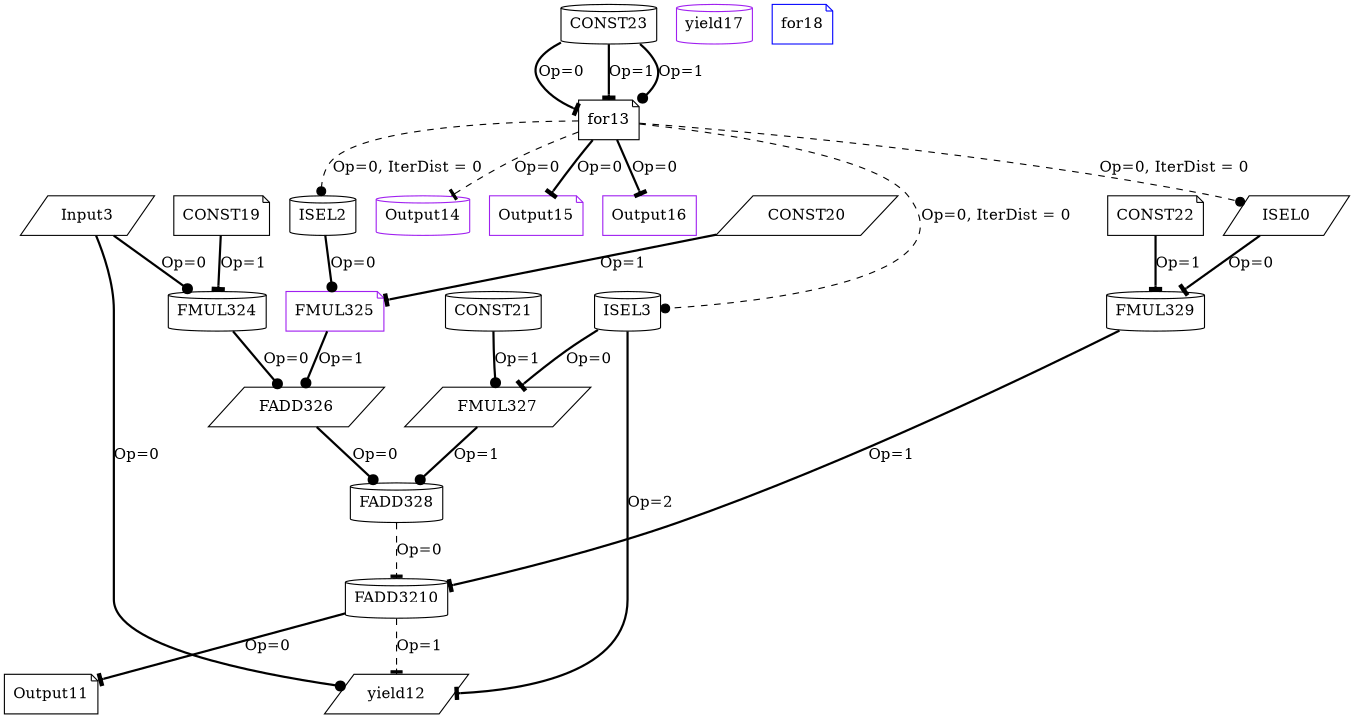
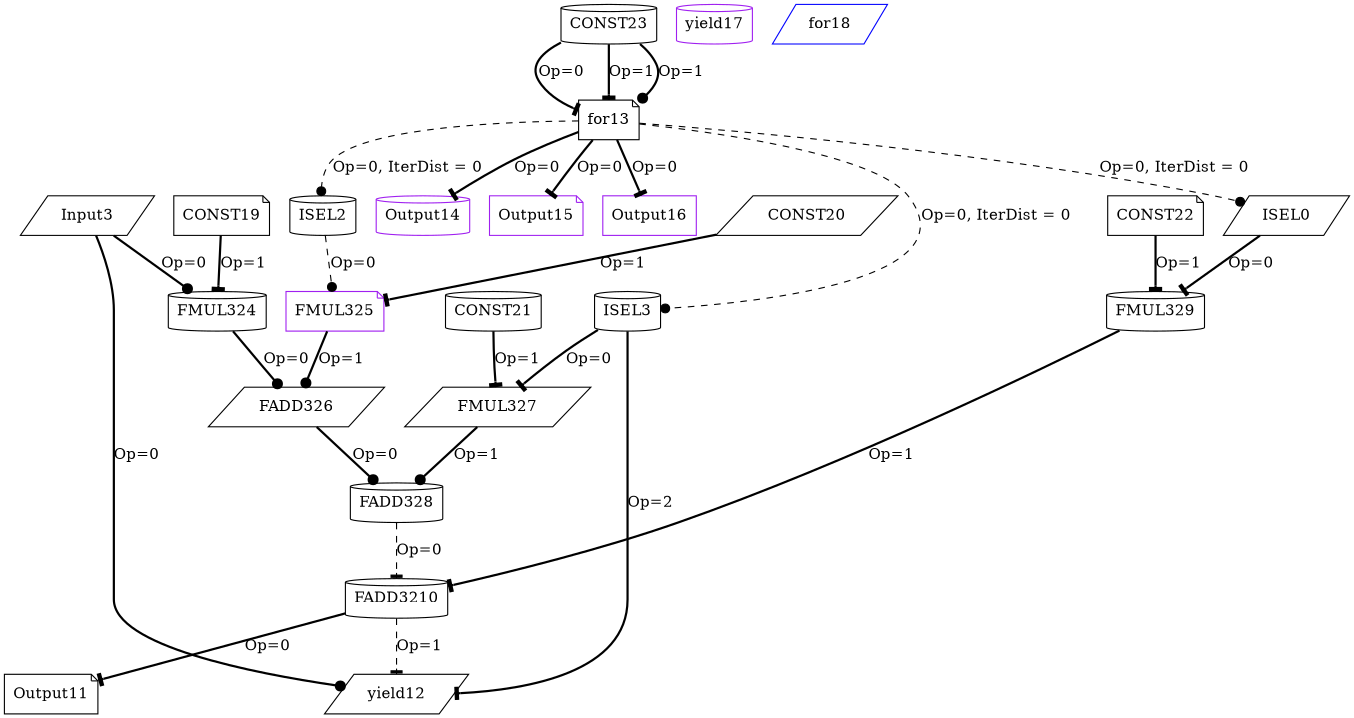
(802, 24) -> (830, 24)
(516, 159) -> (516, 159)
(328, 259) -> (328, 259)
(494, 355) -> (494, 356)
